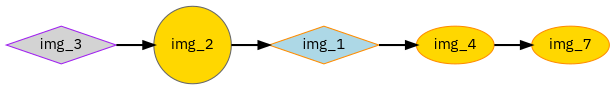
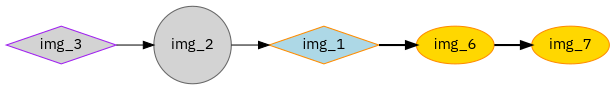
(130, 45) -> (130, 45)
(193, 45) -> (193, 45)
(245, 45) -> (245, 45)
(455, 45) -> (455, 45)
